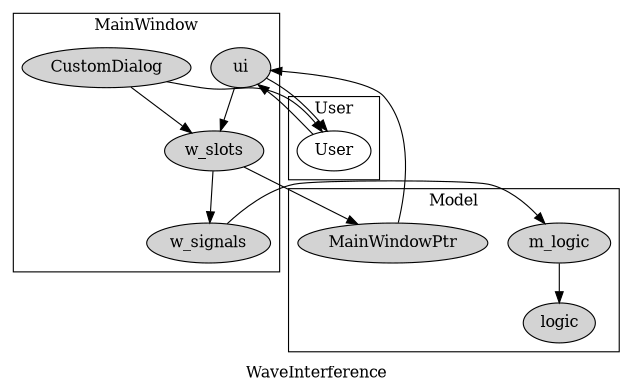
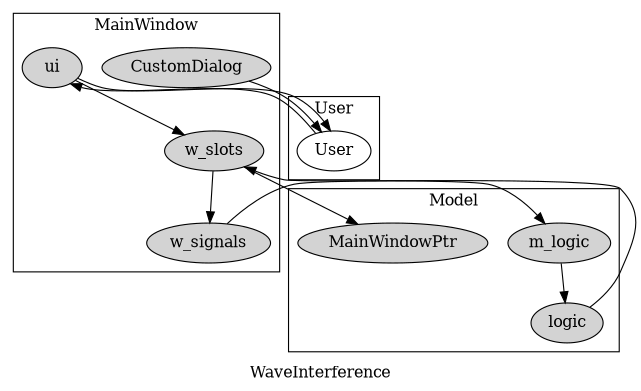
(157, 107) -> (506, 181)
(391, 107) -> none
